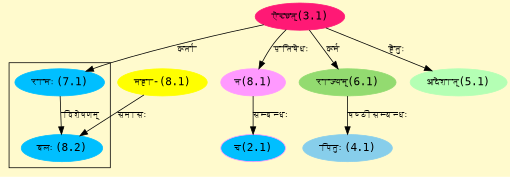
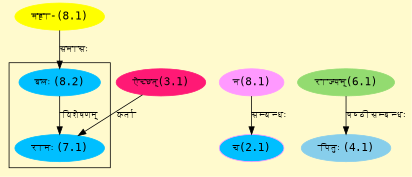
(273, 45) -> none
(321, 46) -> none
(459, 82) -> none
(61, 111) -> (60, 111)
